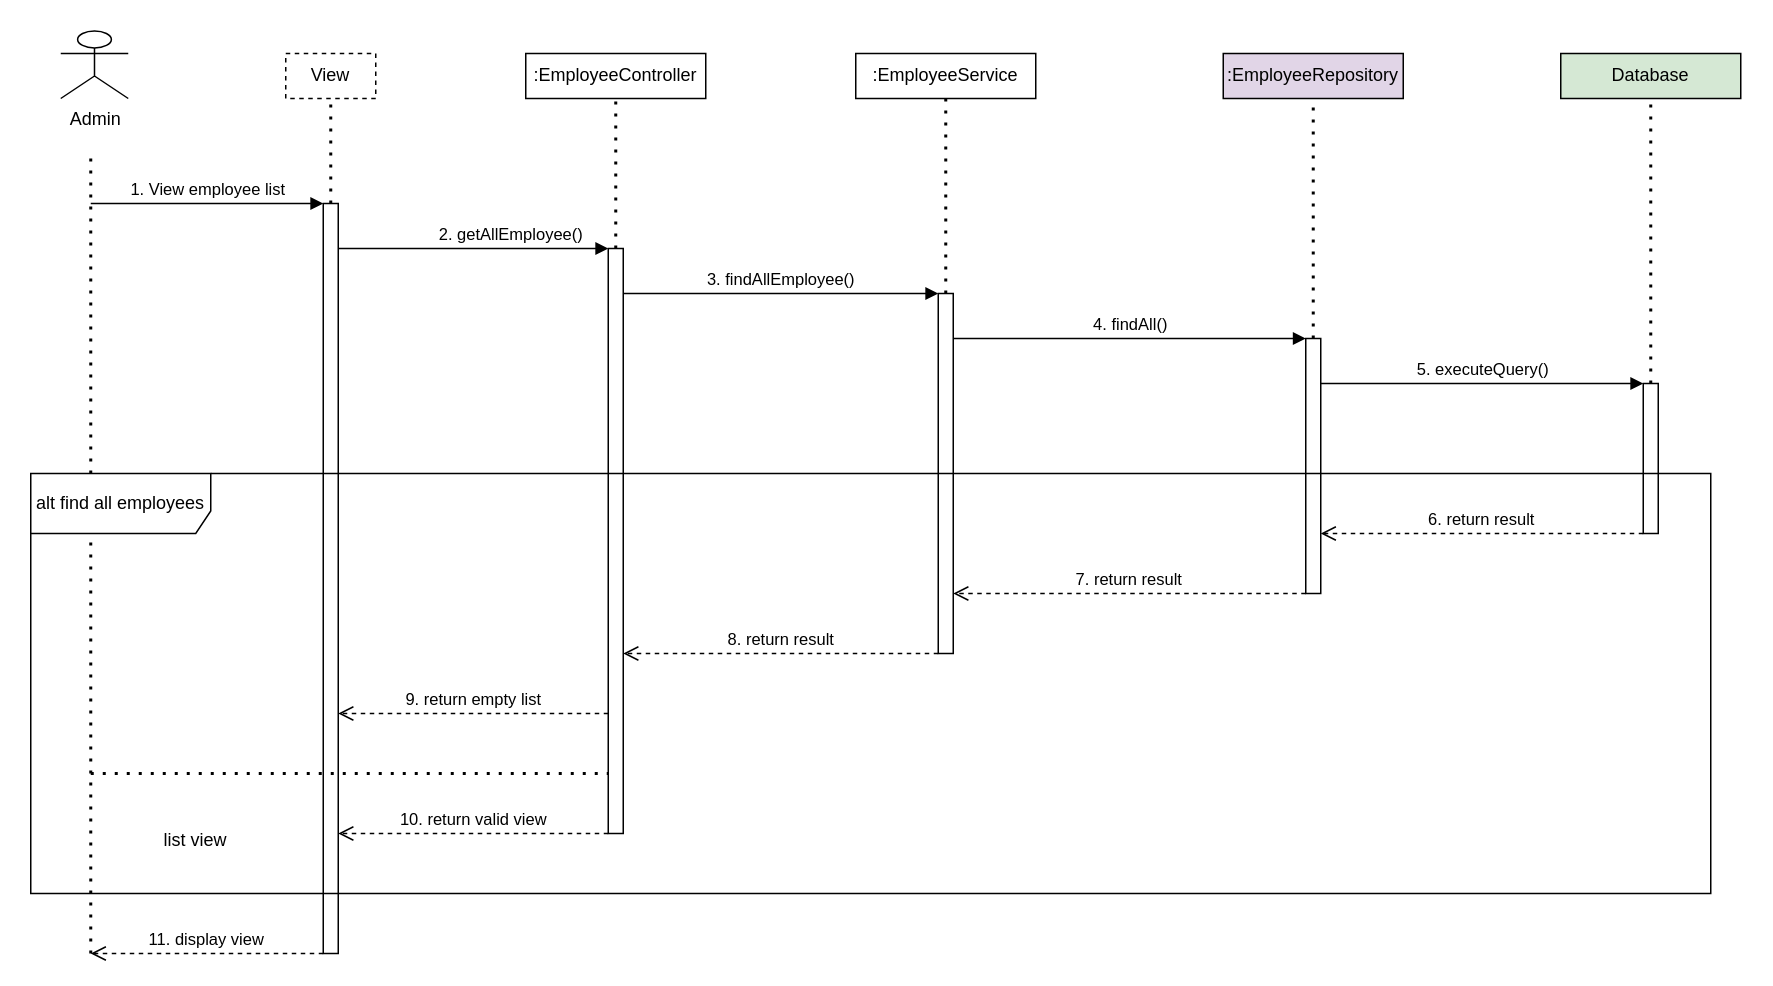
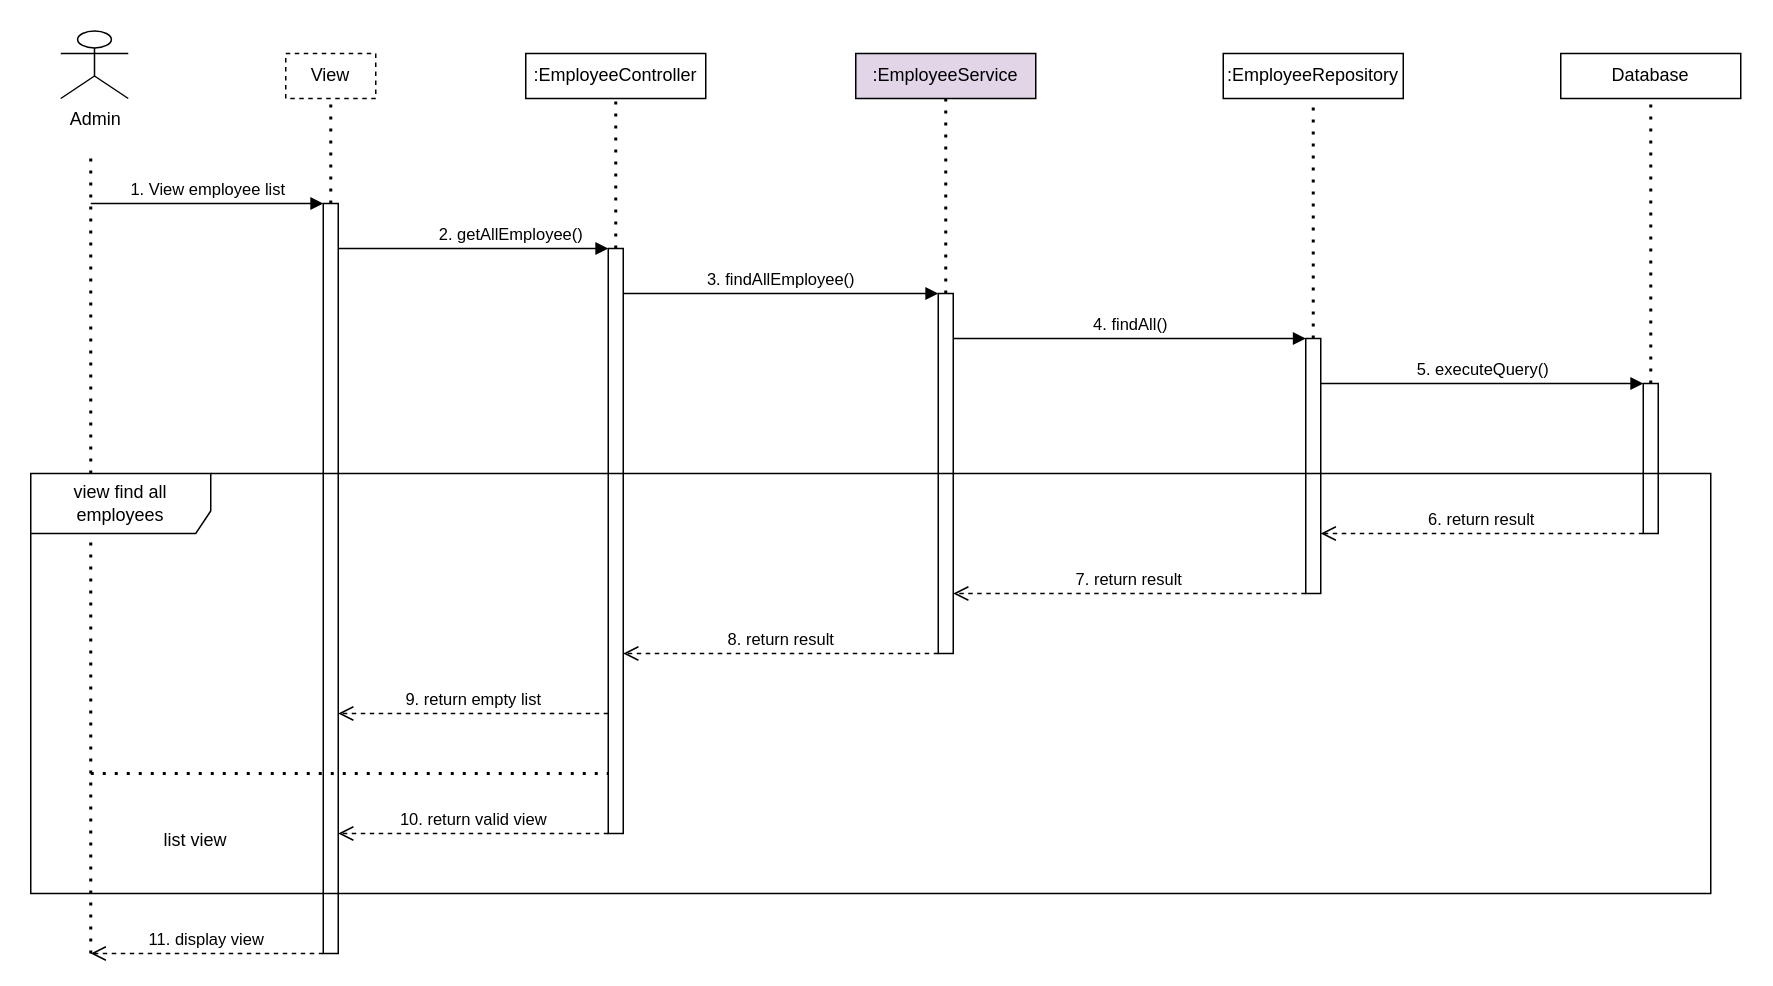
(946, 76) -> (946, 76)
(1313, 76) -> (1313, 76)
(1651, 76) -> (1651, 76)
(121, 503) -> (121, 503)
